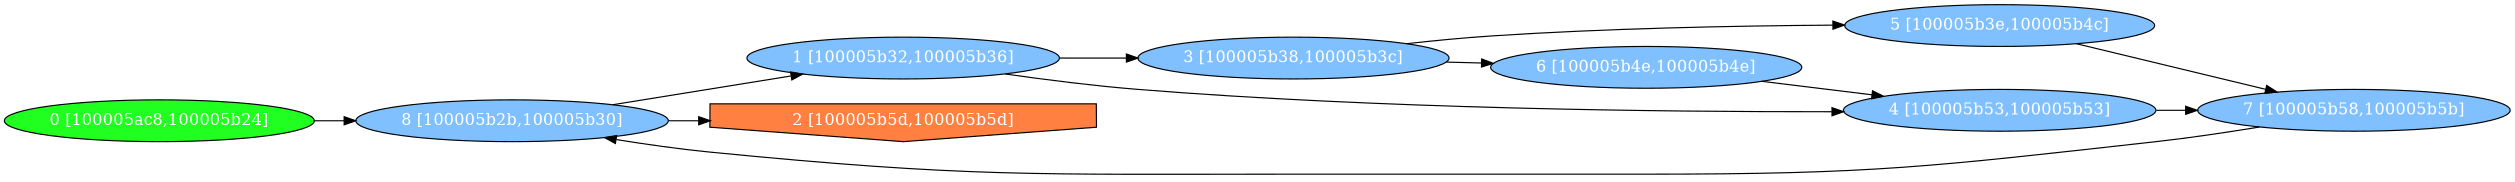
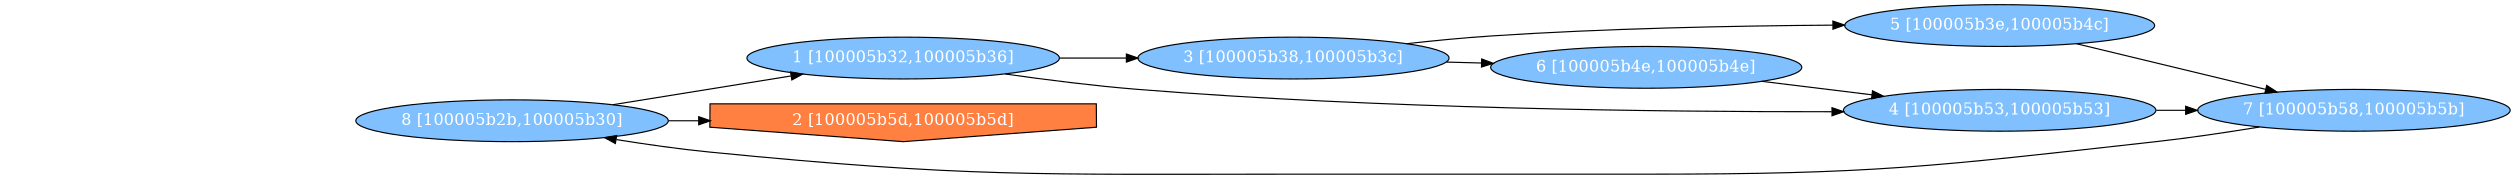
(159, 121) -> none
